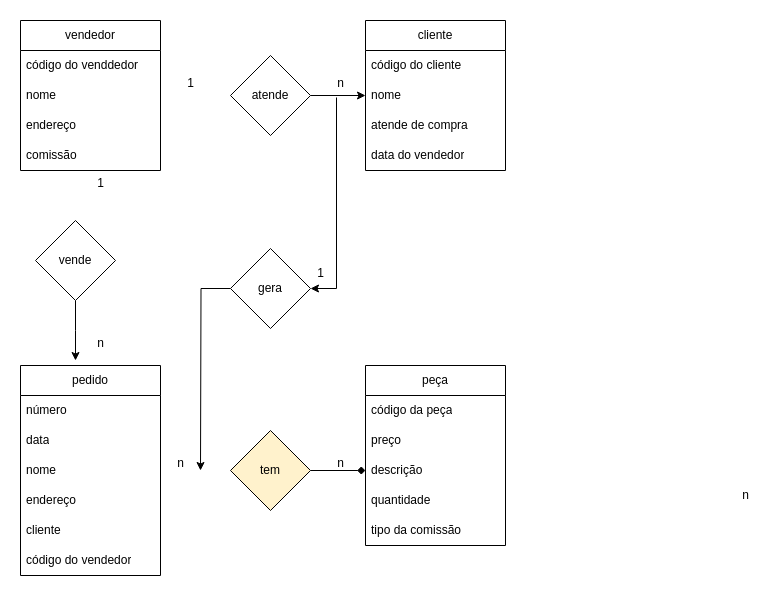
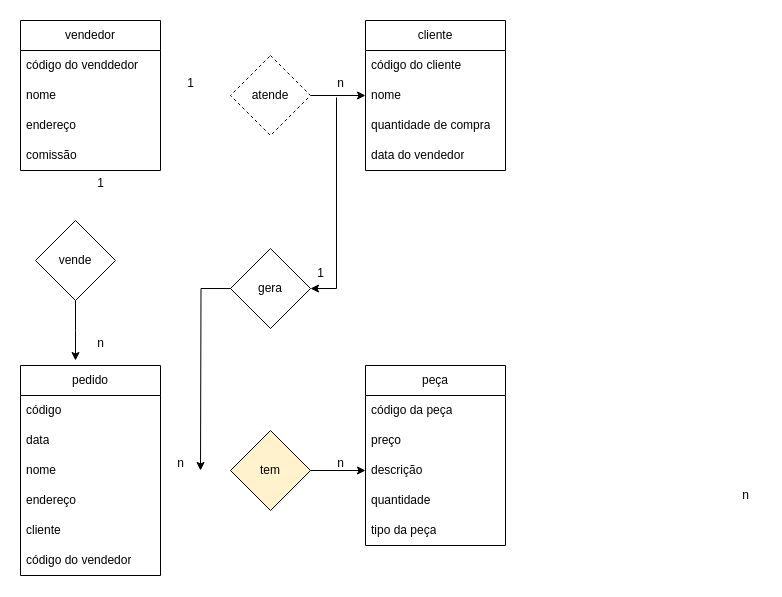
(271, 96) -> (271, 96)
(422, 126) -> (434, 126)
(47, 411) -> (45, 411)
(357, 471) -> (357, 471)
(419, 531) -> (407, 531)
